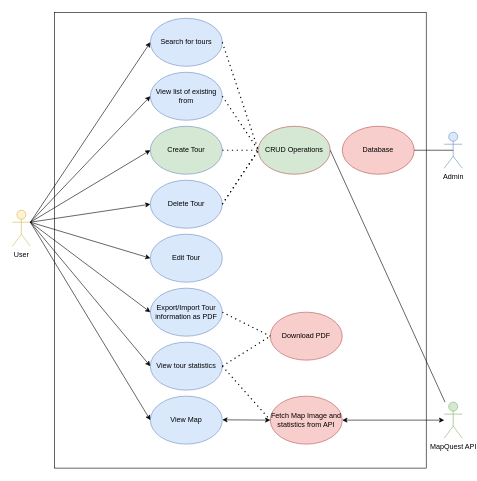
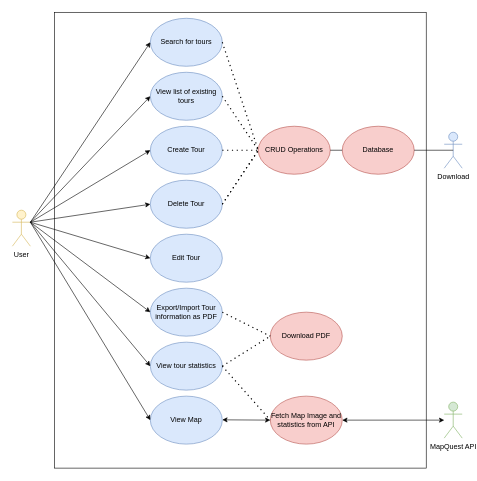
(186, 96) -> (186, 96)
(186, 150) -> (186, 150)
(294, 150) -> (294, 150)
(454, 177) -> (454, 177)
(388, 276) -> (336, 150)
